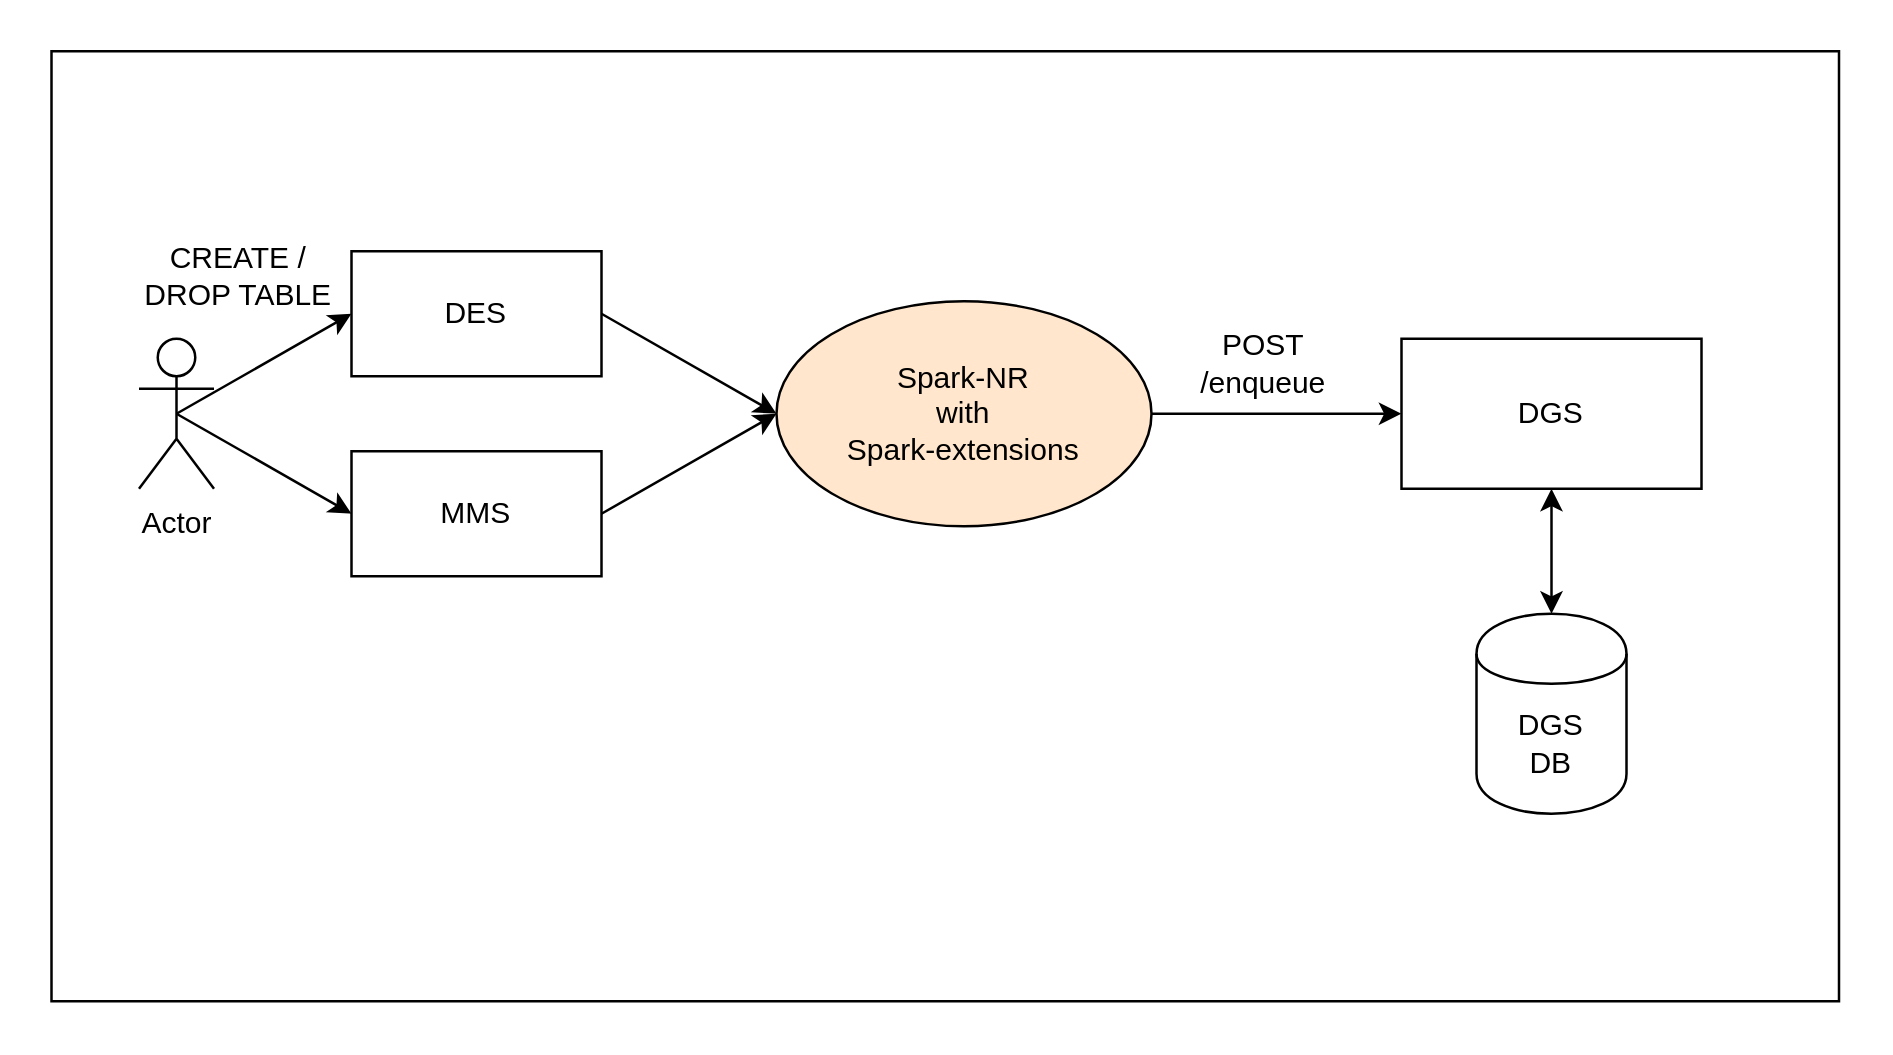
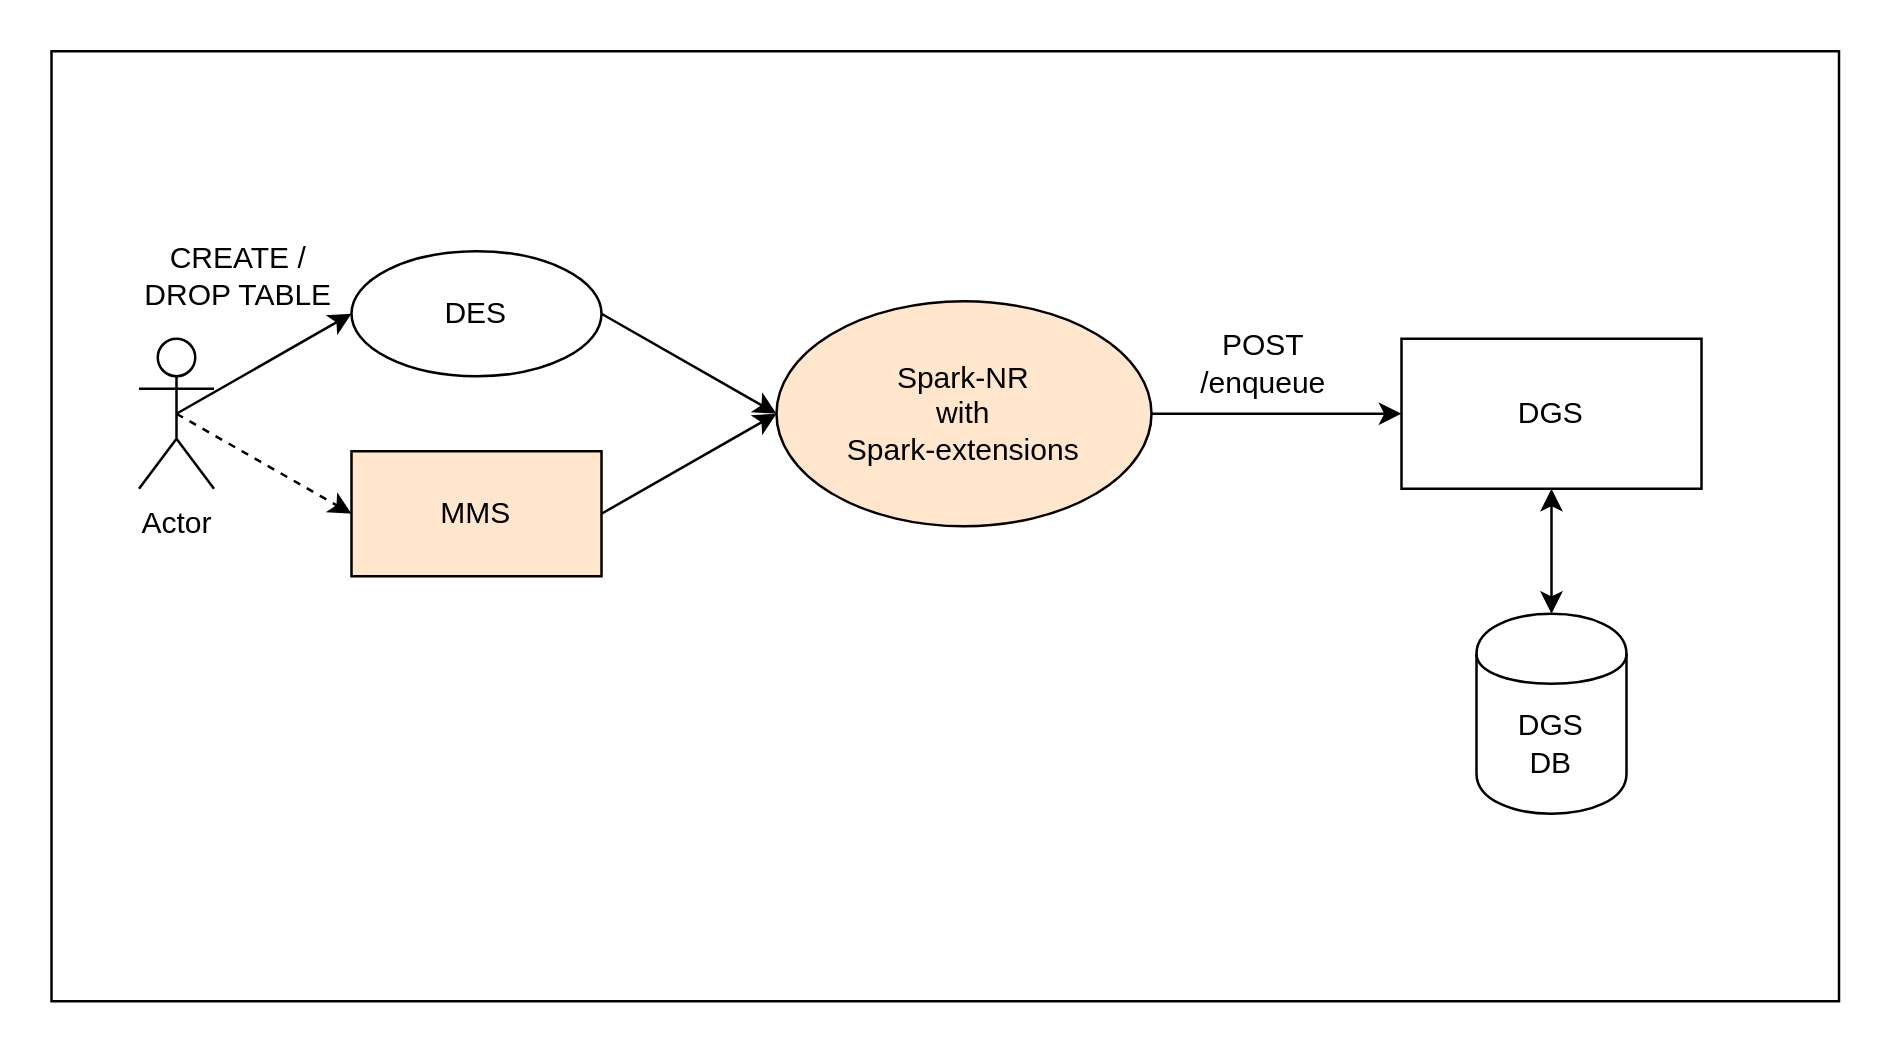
(476, 314) -> (476, 314)
(263, 464) -> (263, 464)
(476, 514) -> (476, 514)
